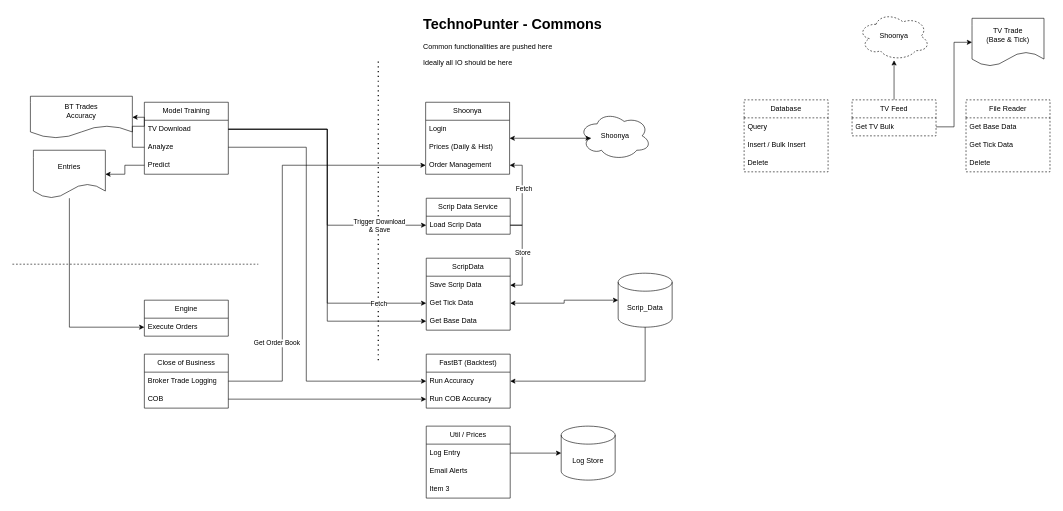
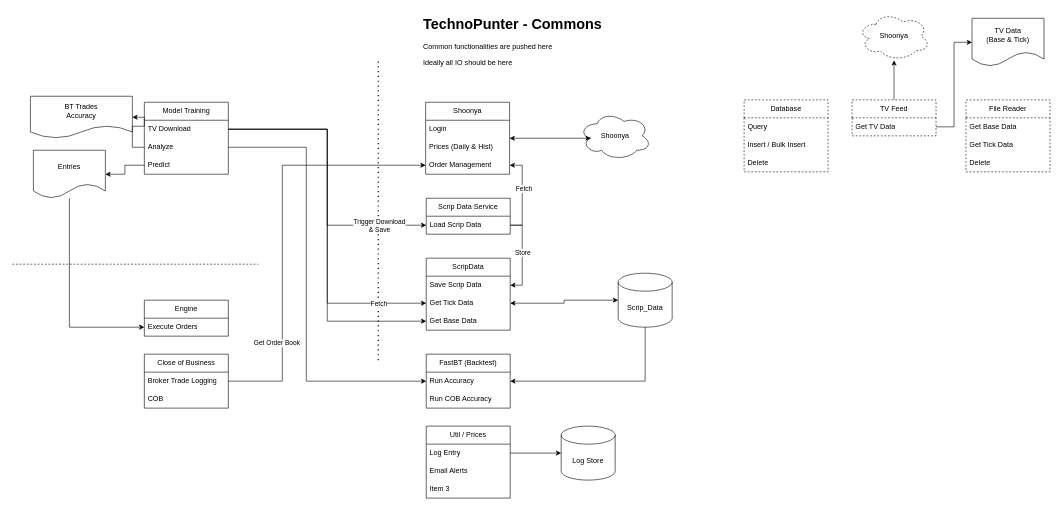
(1008, 35) -> (1008, 35)
(875, 127) -> (876, 127)
(420, 399) -> none
